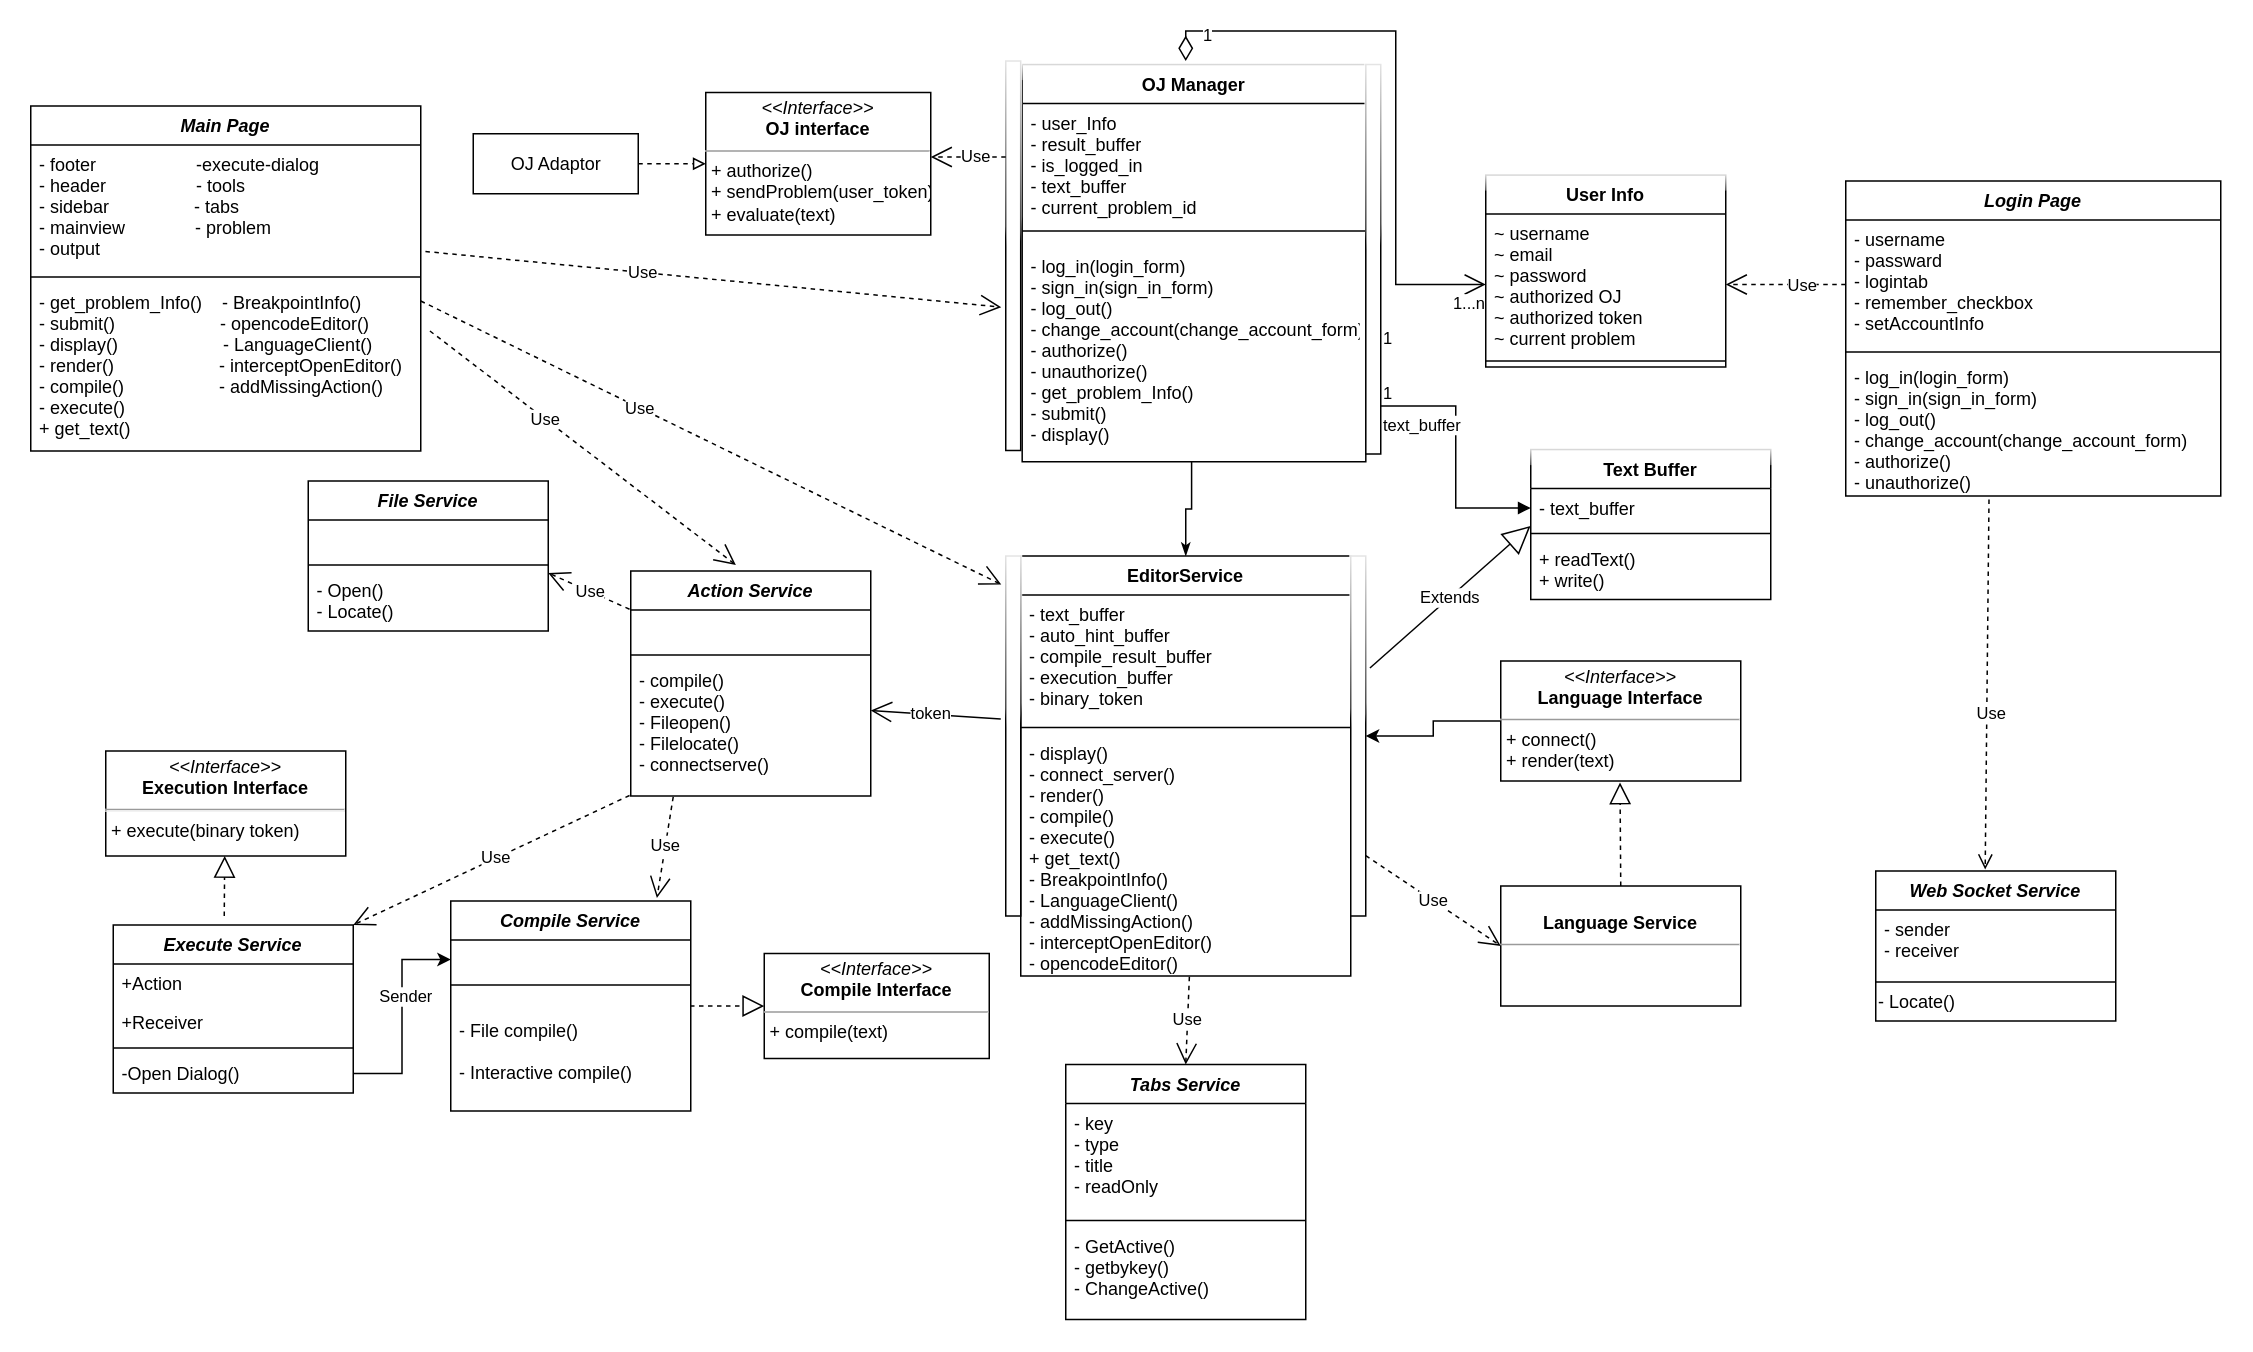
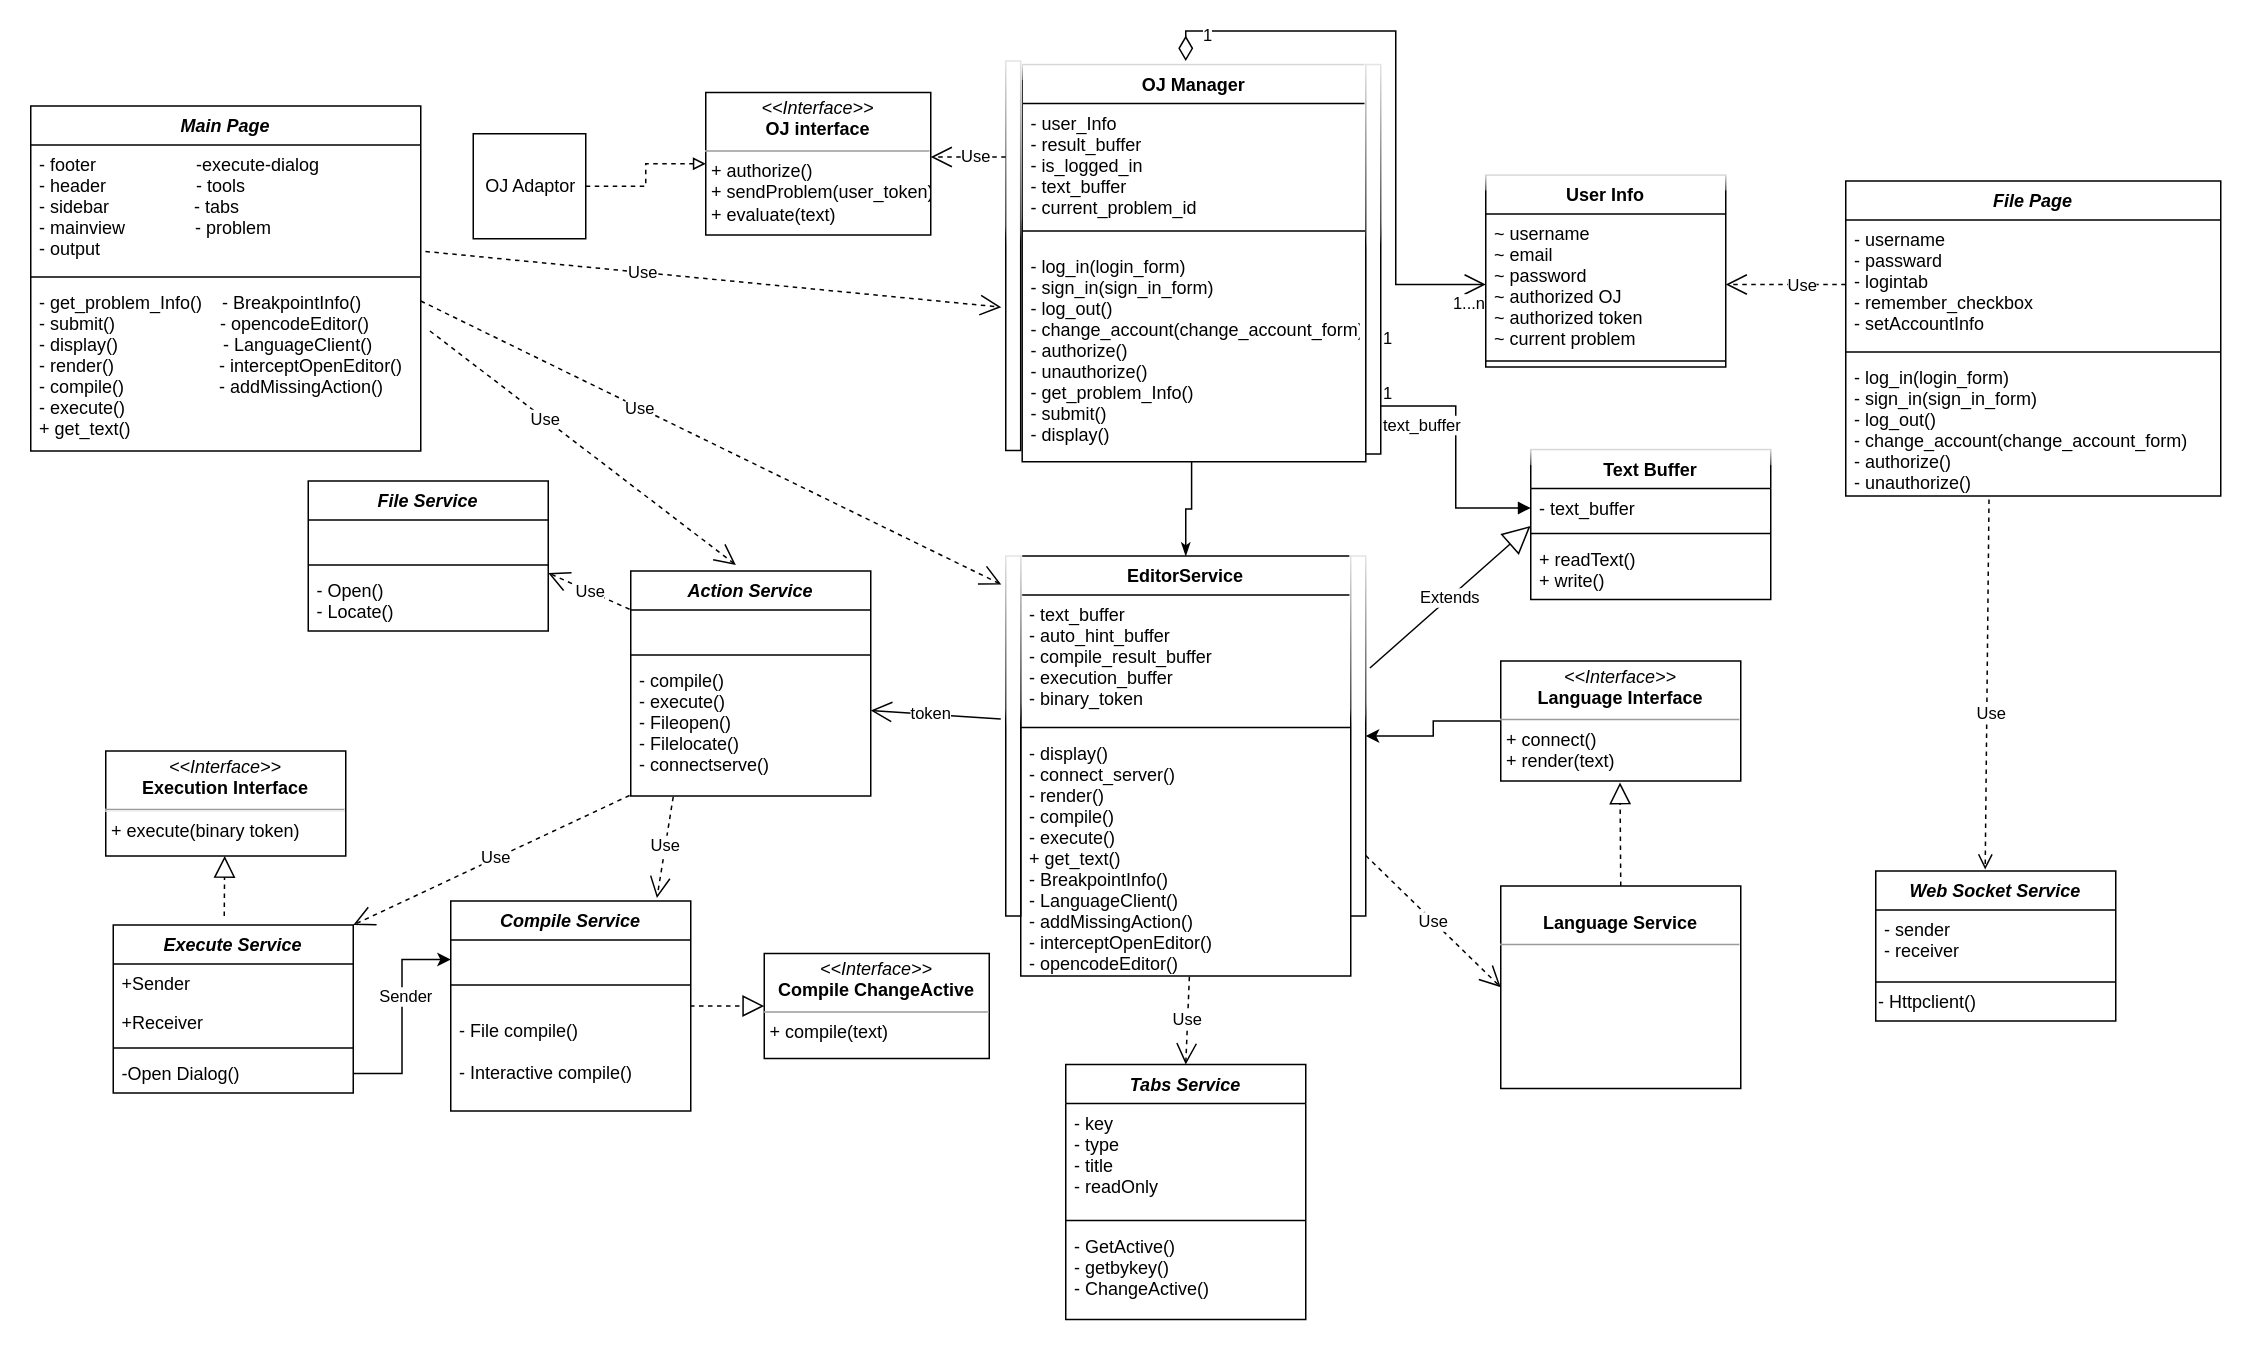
(556, 164) -> (530, 186)
(2033, 201) -> (2033, 201)
(1621, 946) -> (1621, 987)
(154, 984) -> (157, 984)
(843, 986) -> (856, 986)
(1927, 1003) -> (1942, 1003)
